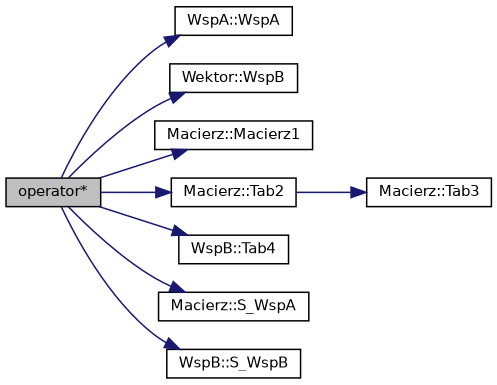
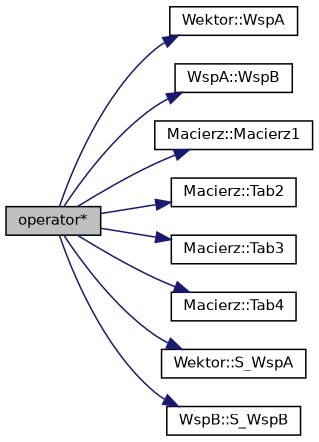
(234, 21) -> (234, 21)
(234, 78) -> (234, 78)
(324, 192) -> (128, 233)
(234, 249) -> (234, 307)
(234, 307) -> (234, 364)
